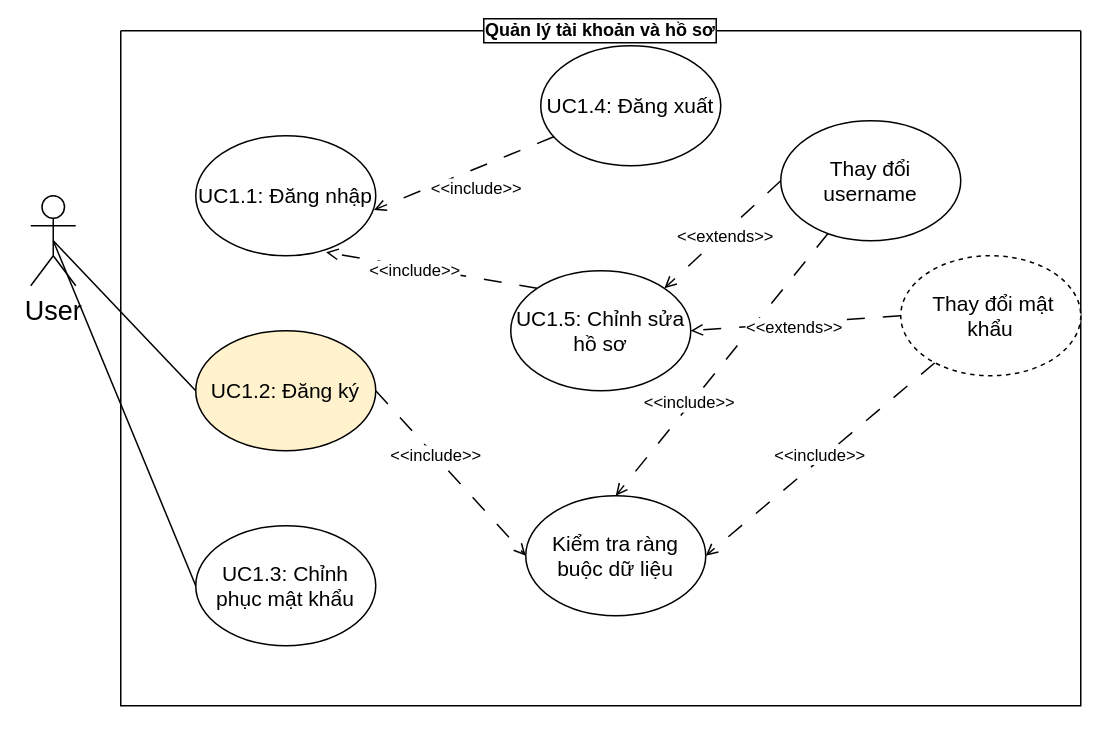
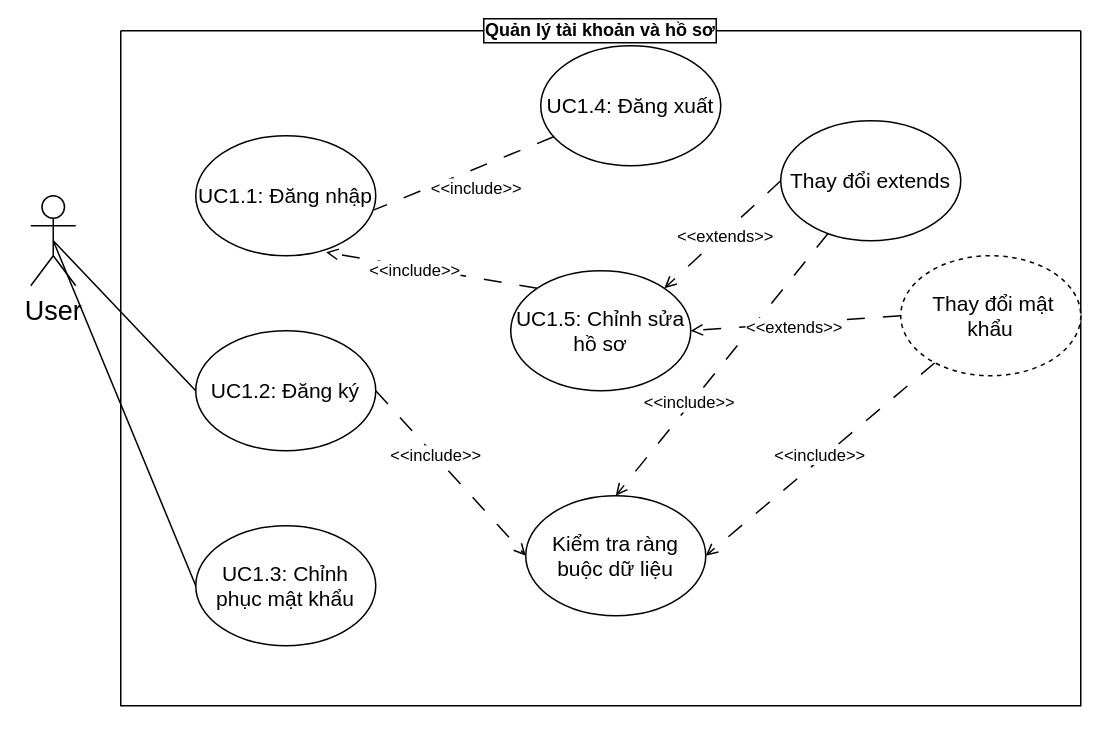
(871, 181) -> (871, 181)
(380, 208) -> (379, 208)
(286, 391) -> (286, 391)
